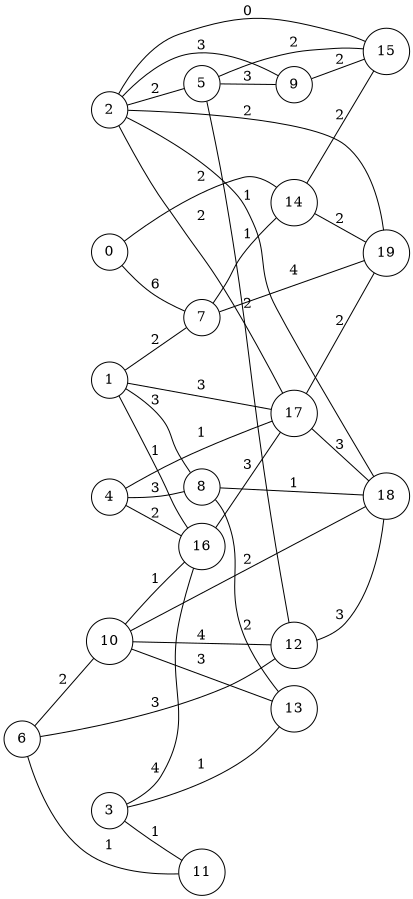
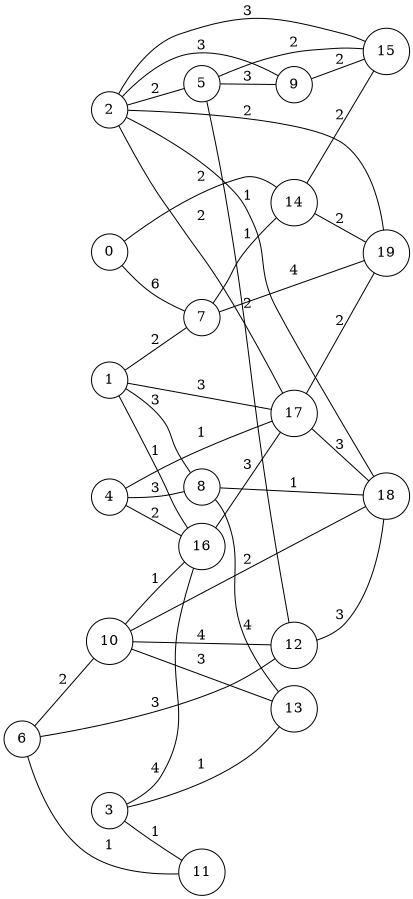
(248, 12) -> (248, 12)
(248, 626) -> (248, 626)
